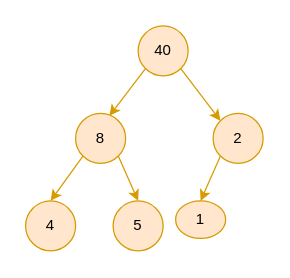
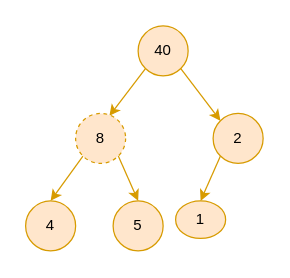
(101, 138) -> (101, 138)
